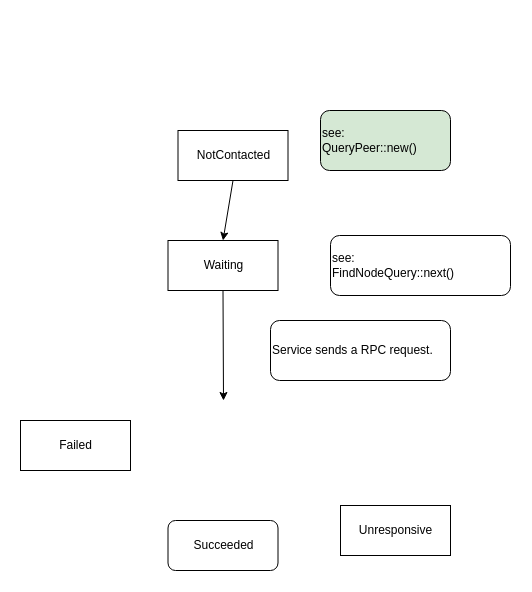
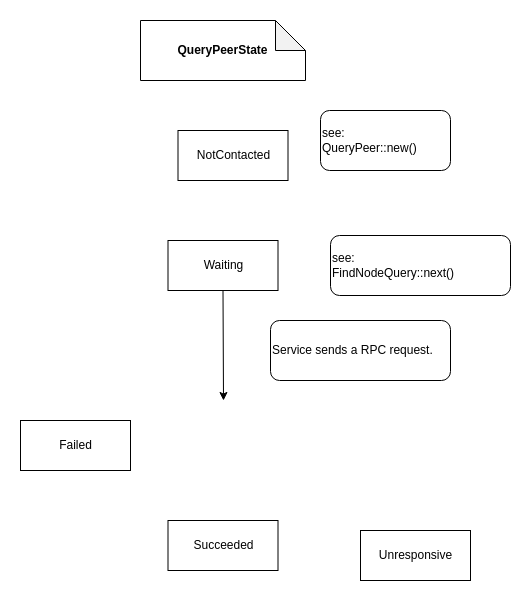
none -> (223, 51)
(386, 141) -> (386, 141)
(229, 207) -> none
(396, 531) -> (416, 556)
(223, 546) -> (223, 546)
